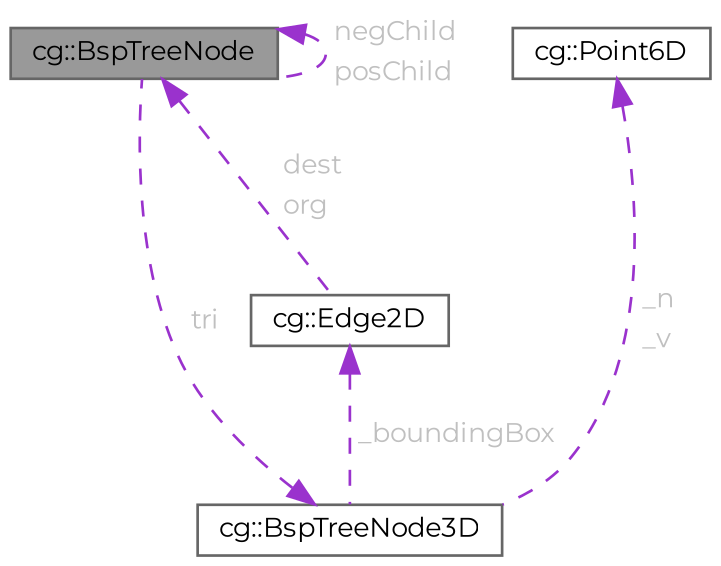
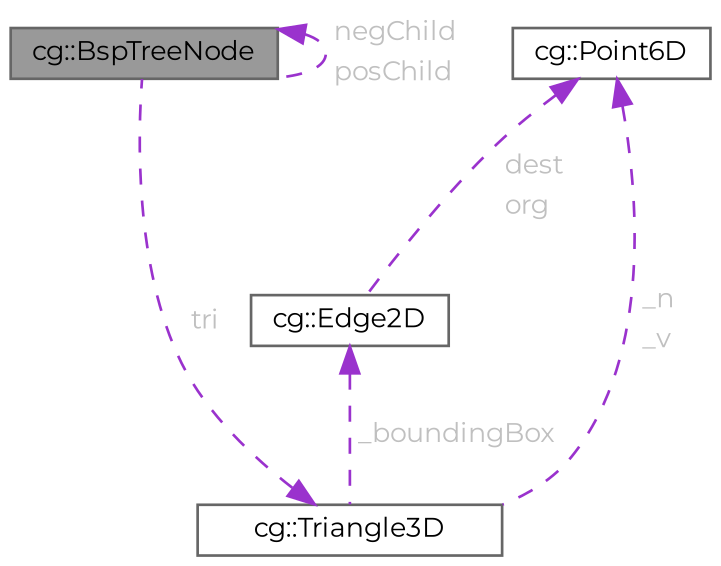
(256, 198) -> (455, 188)
(350, 530) -> (350, 530)
